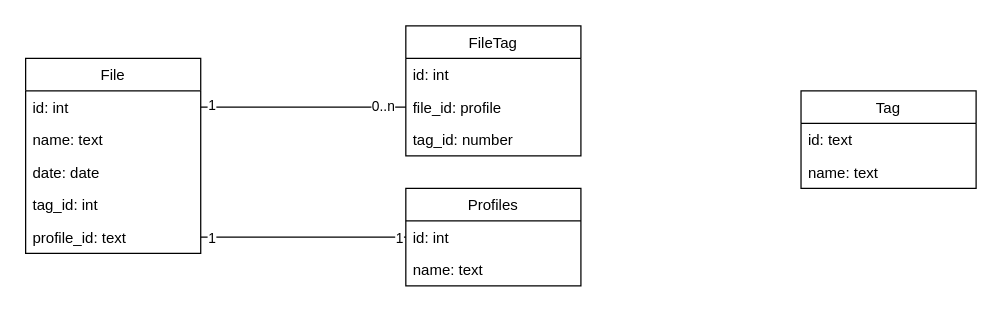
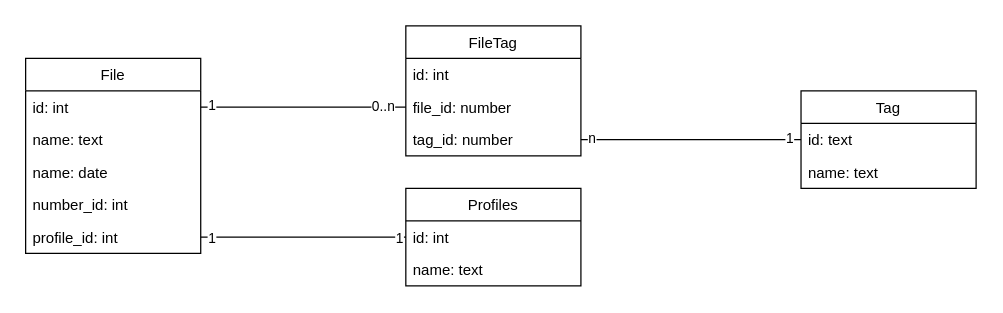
(466, 108) -> (466, 108)
none -> (691, 139)
(71, 173) -> (71, 173)
(71, 205) -> (84, 205)
(90, 238) -> (84, 238)
